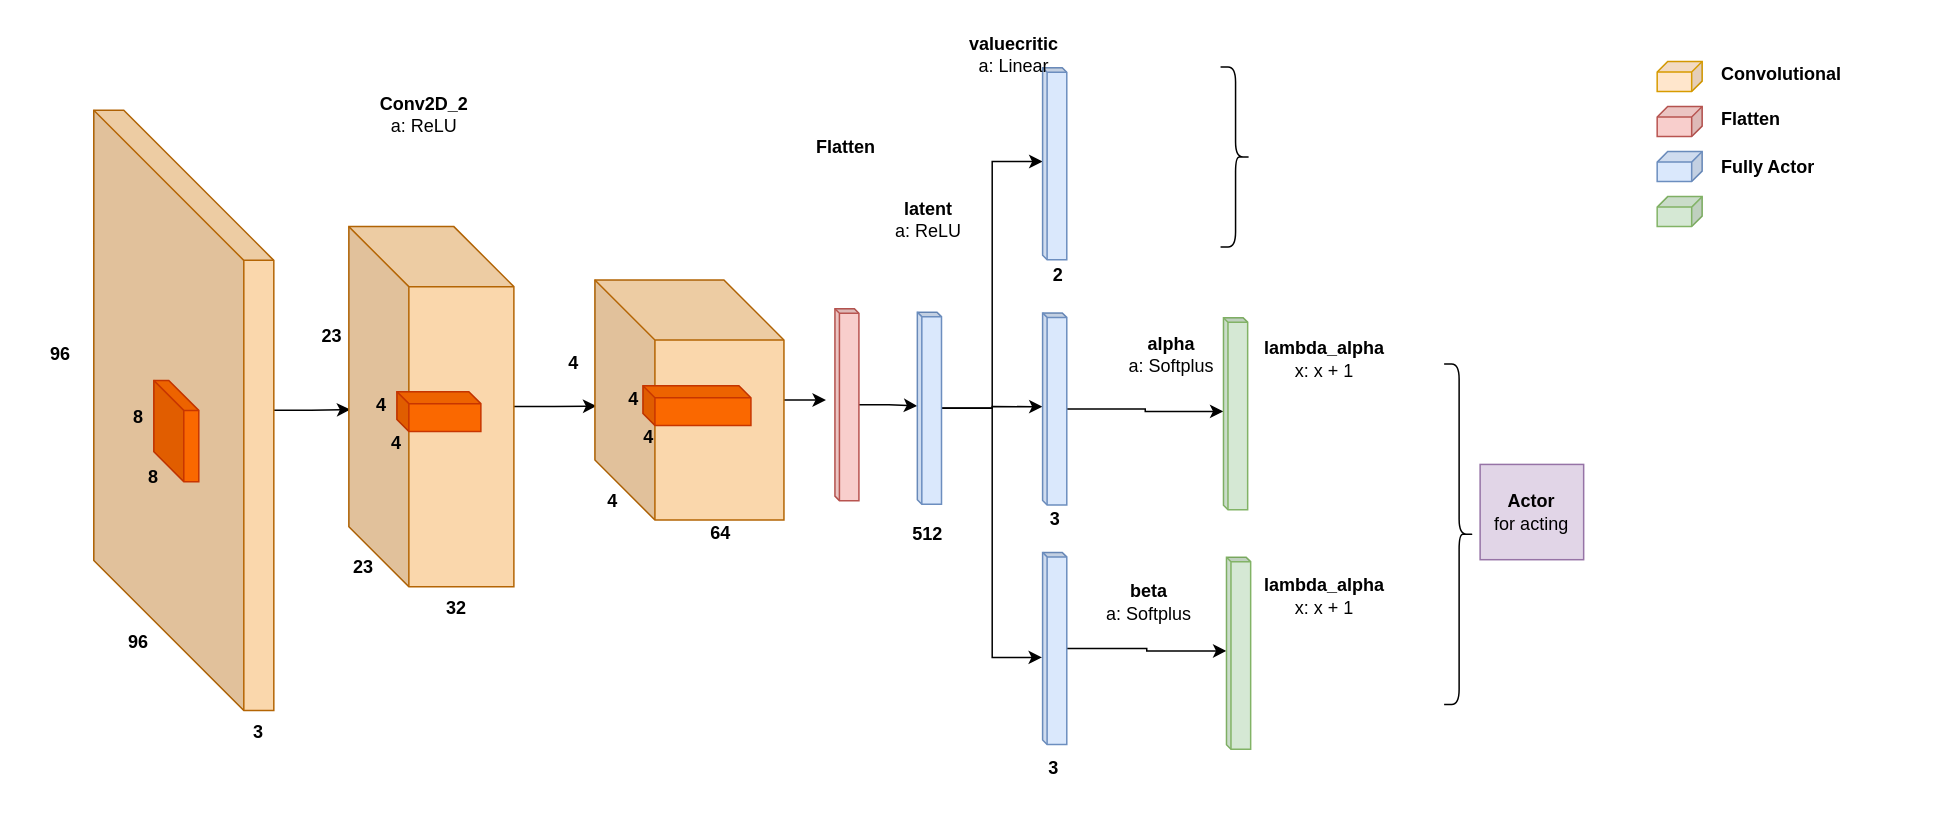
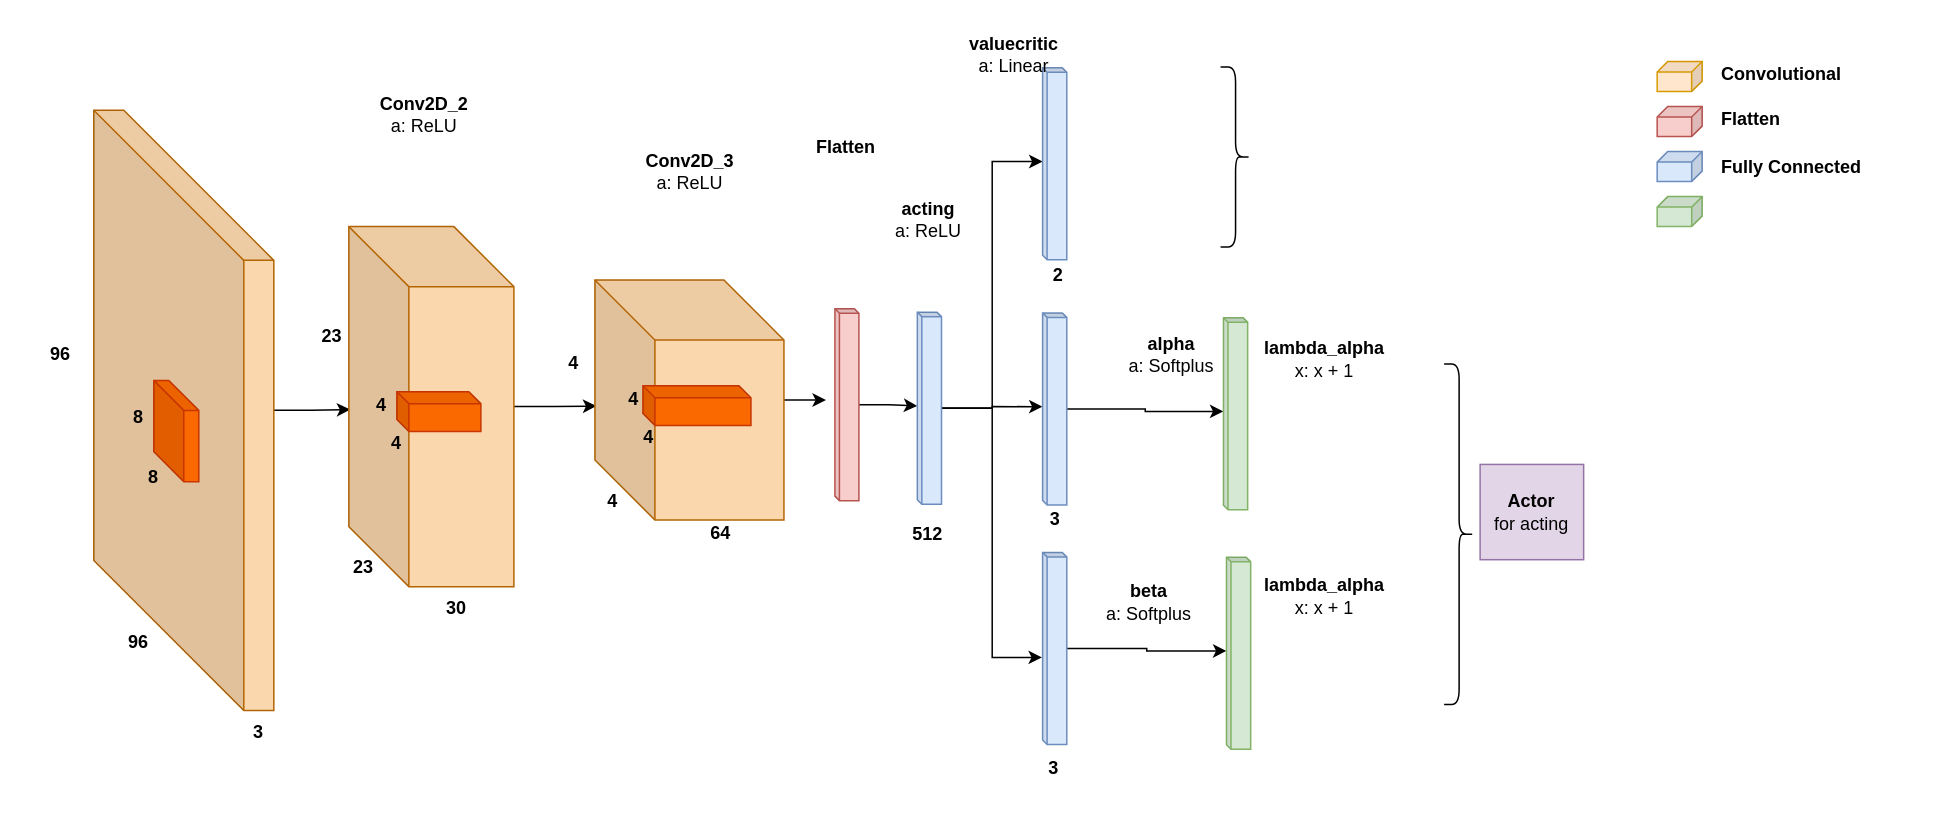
(1770, 167) -> (1790, 167)
none -> (689, 172)
(929, 220) -> (929, 220)
(457, 608) -> (457, 608)
